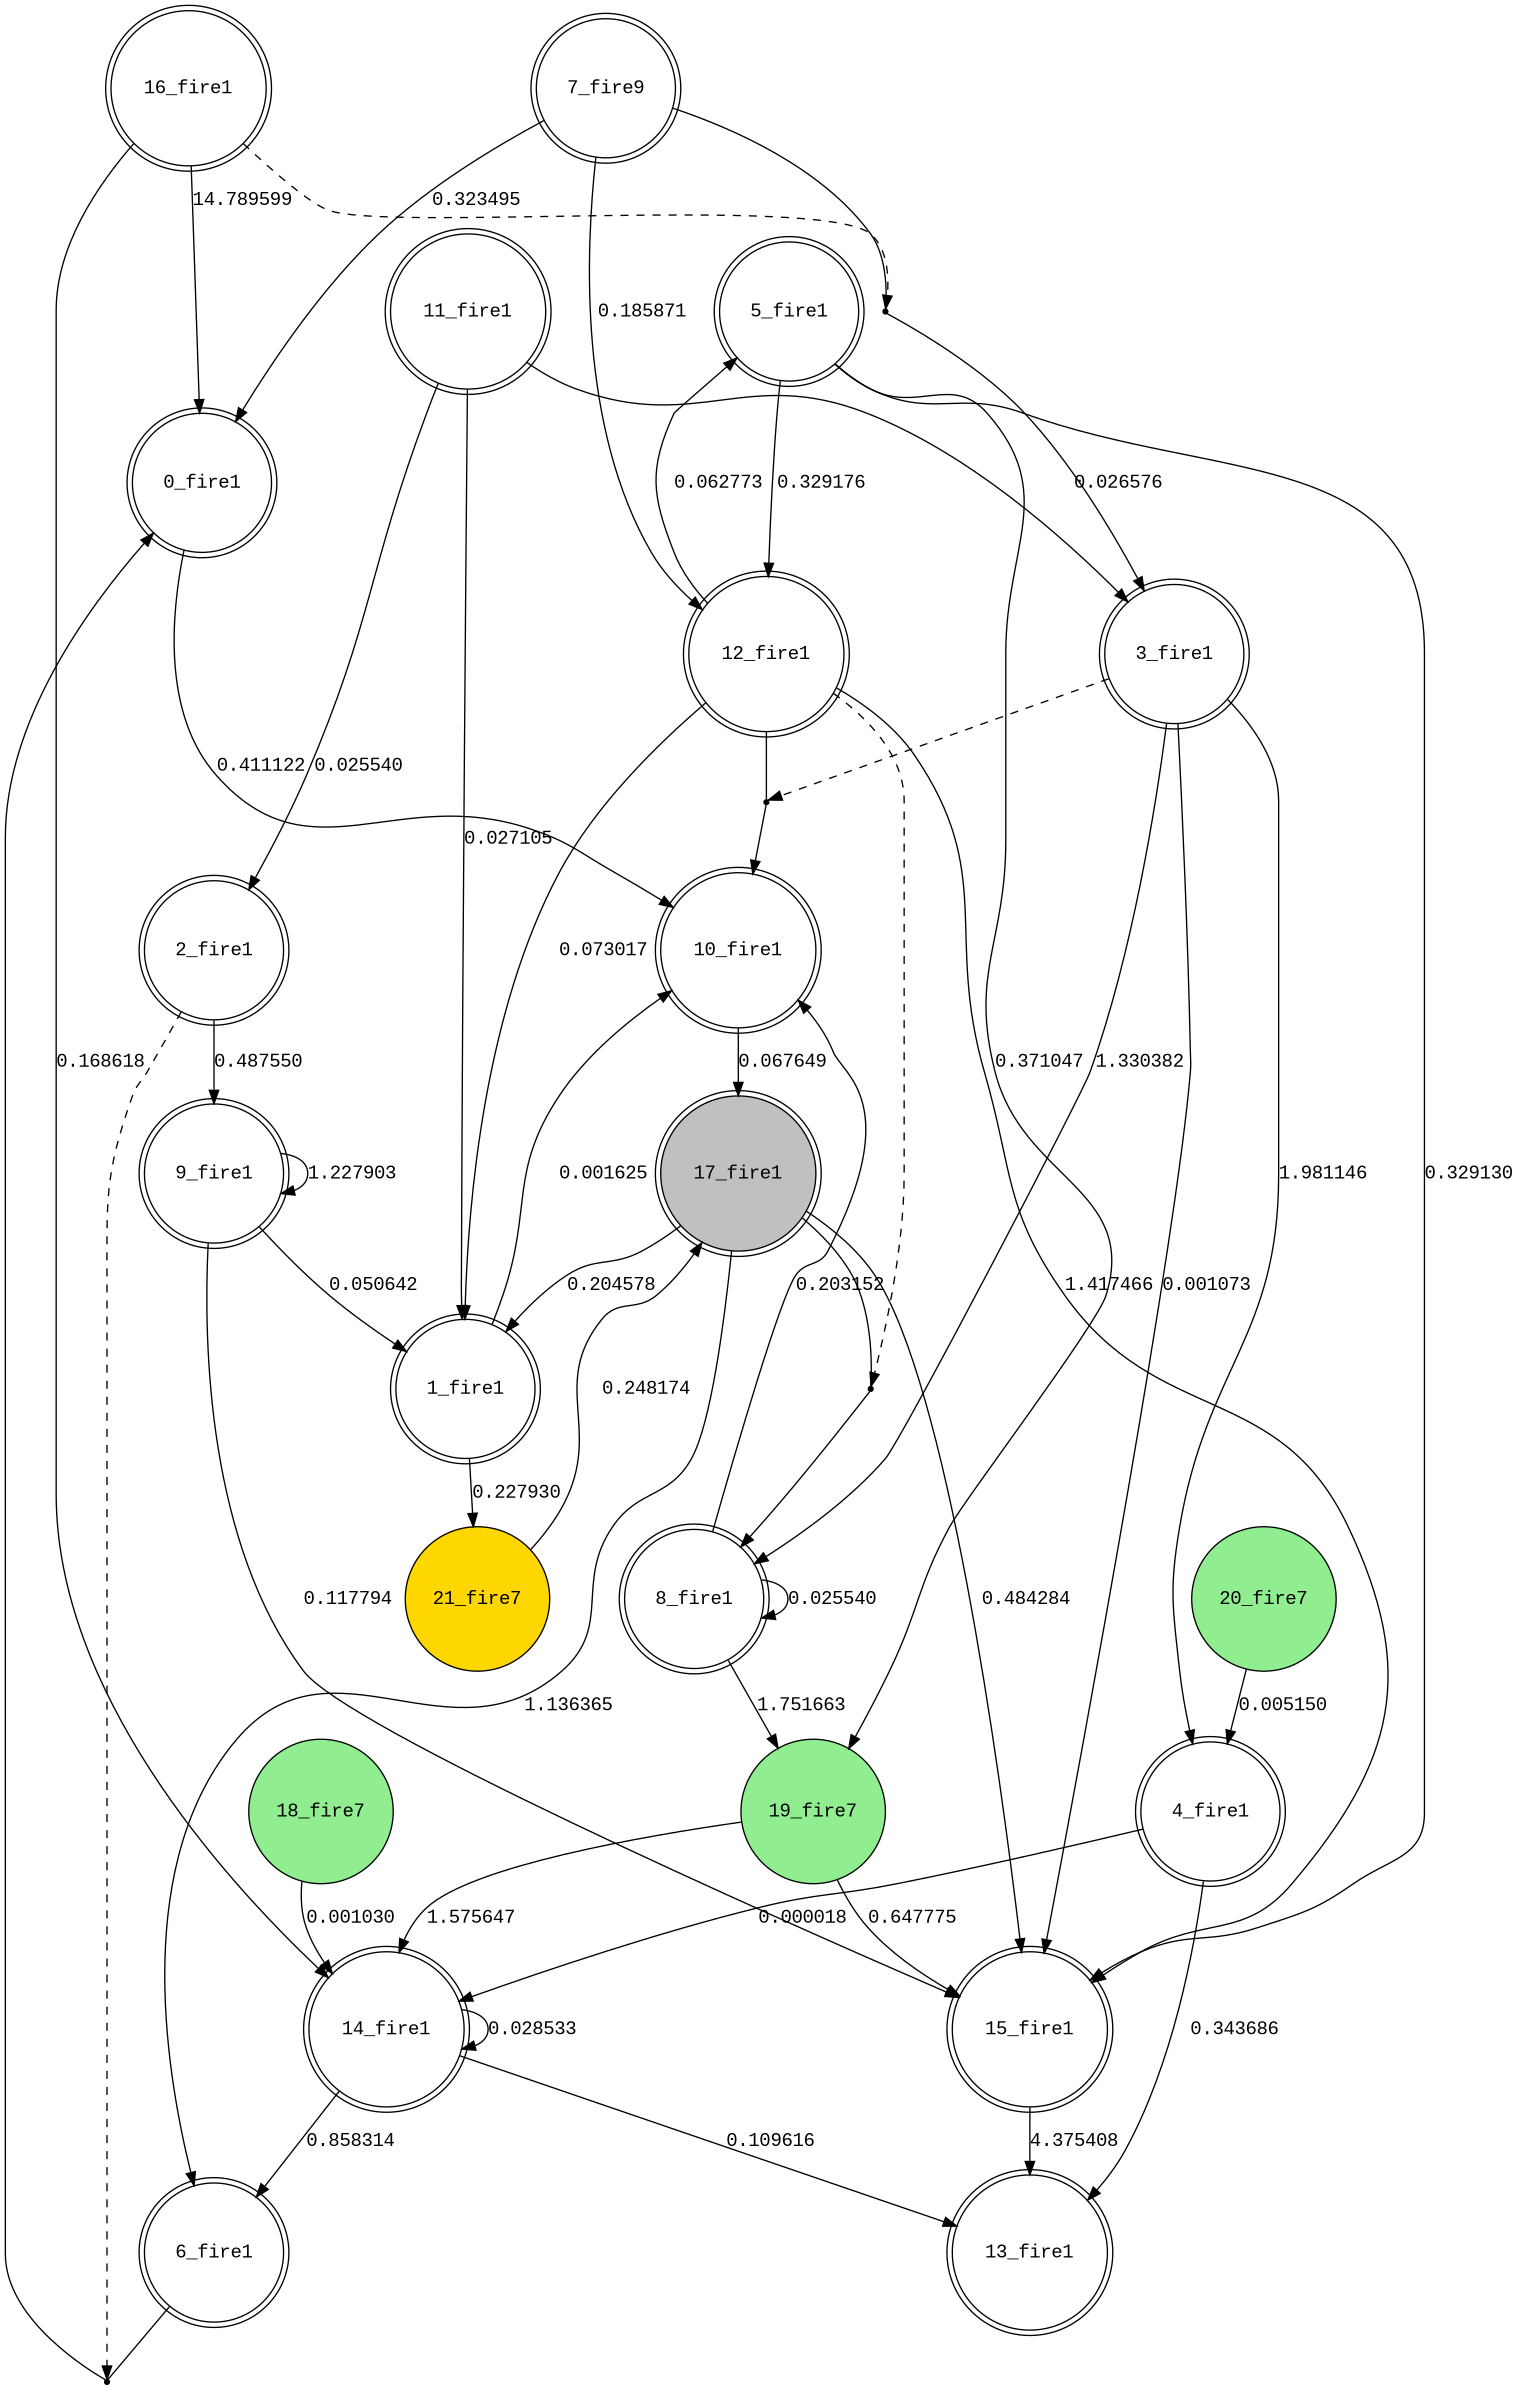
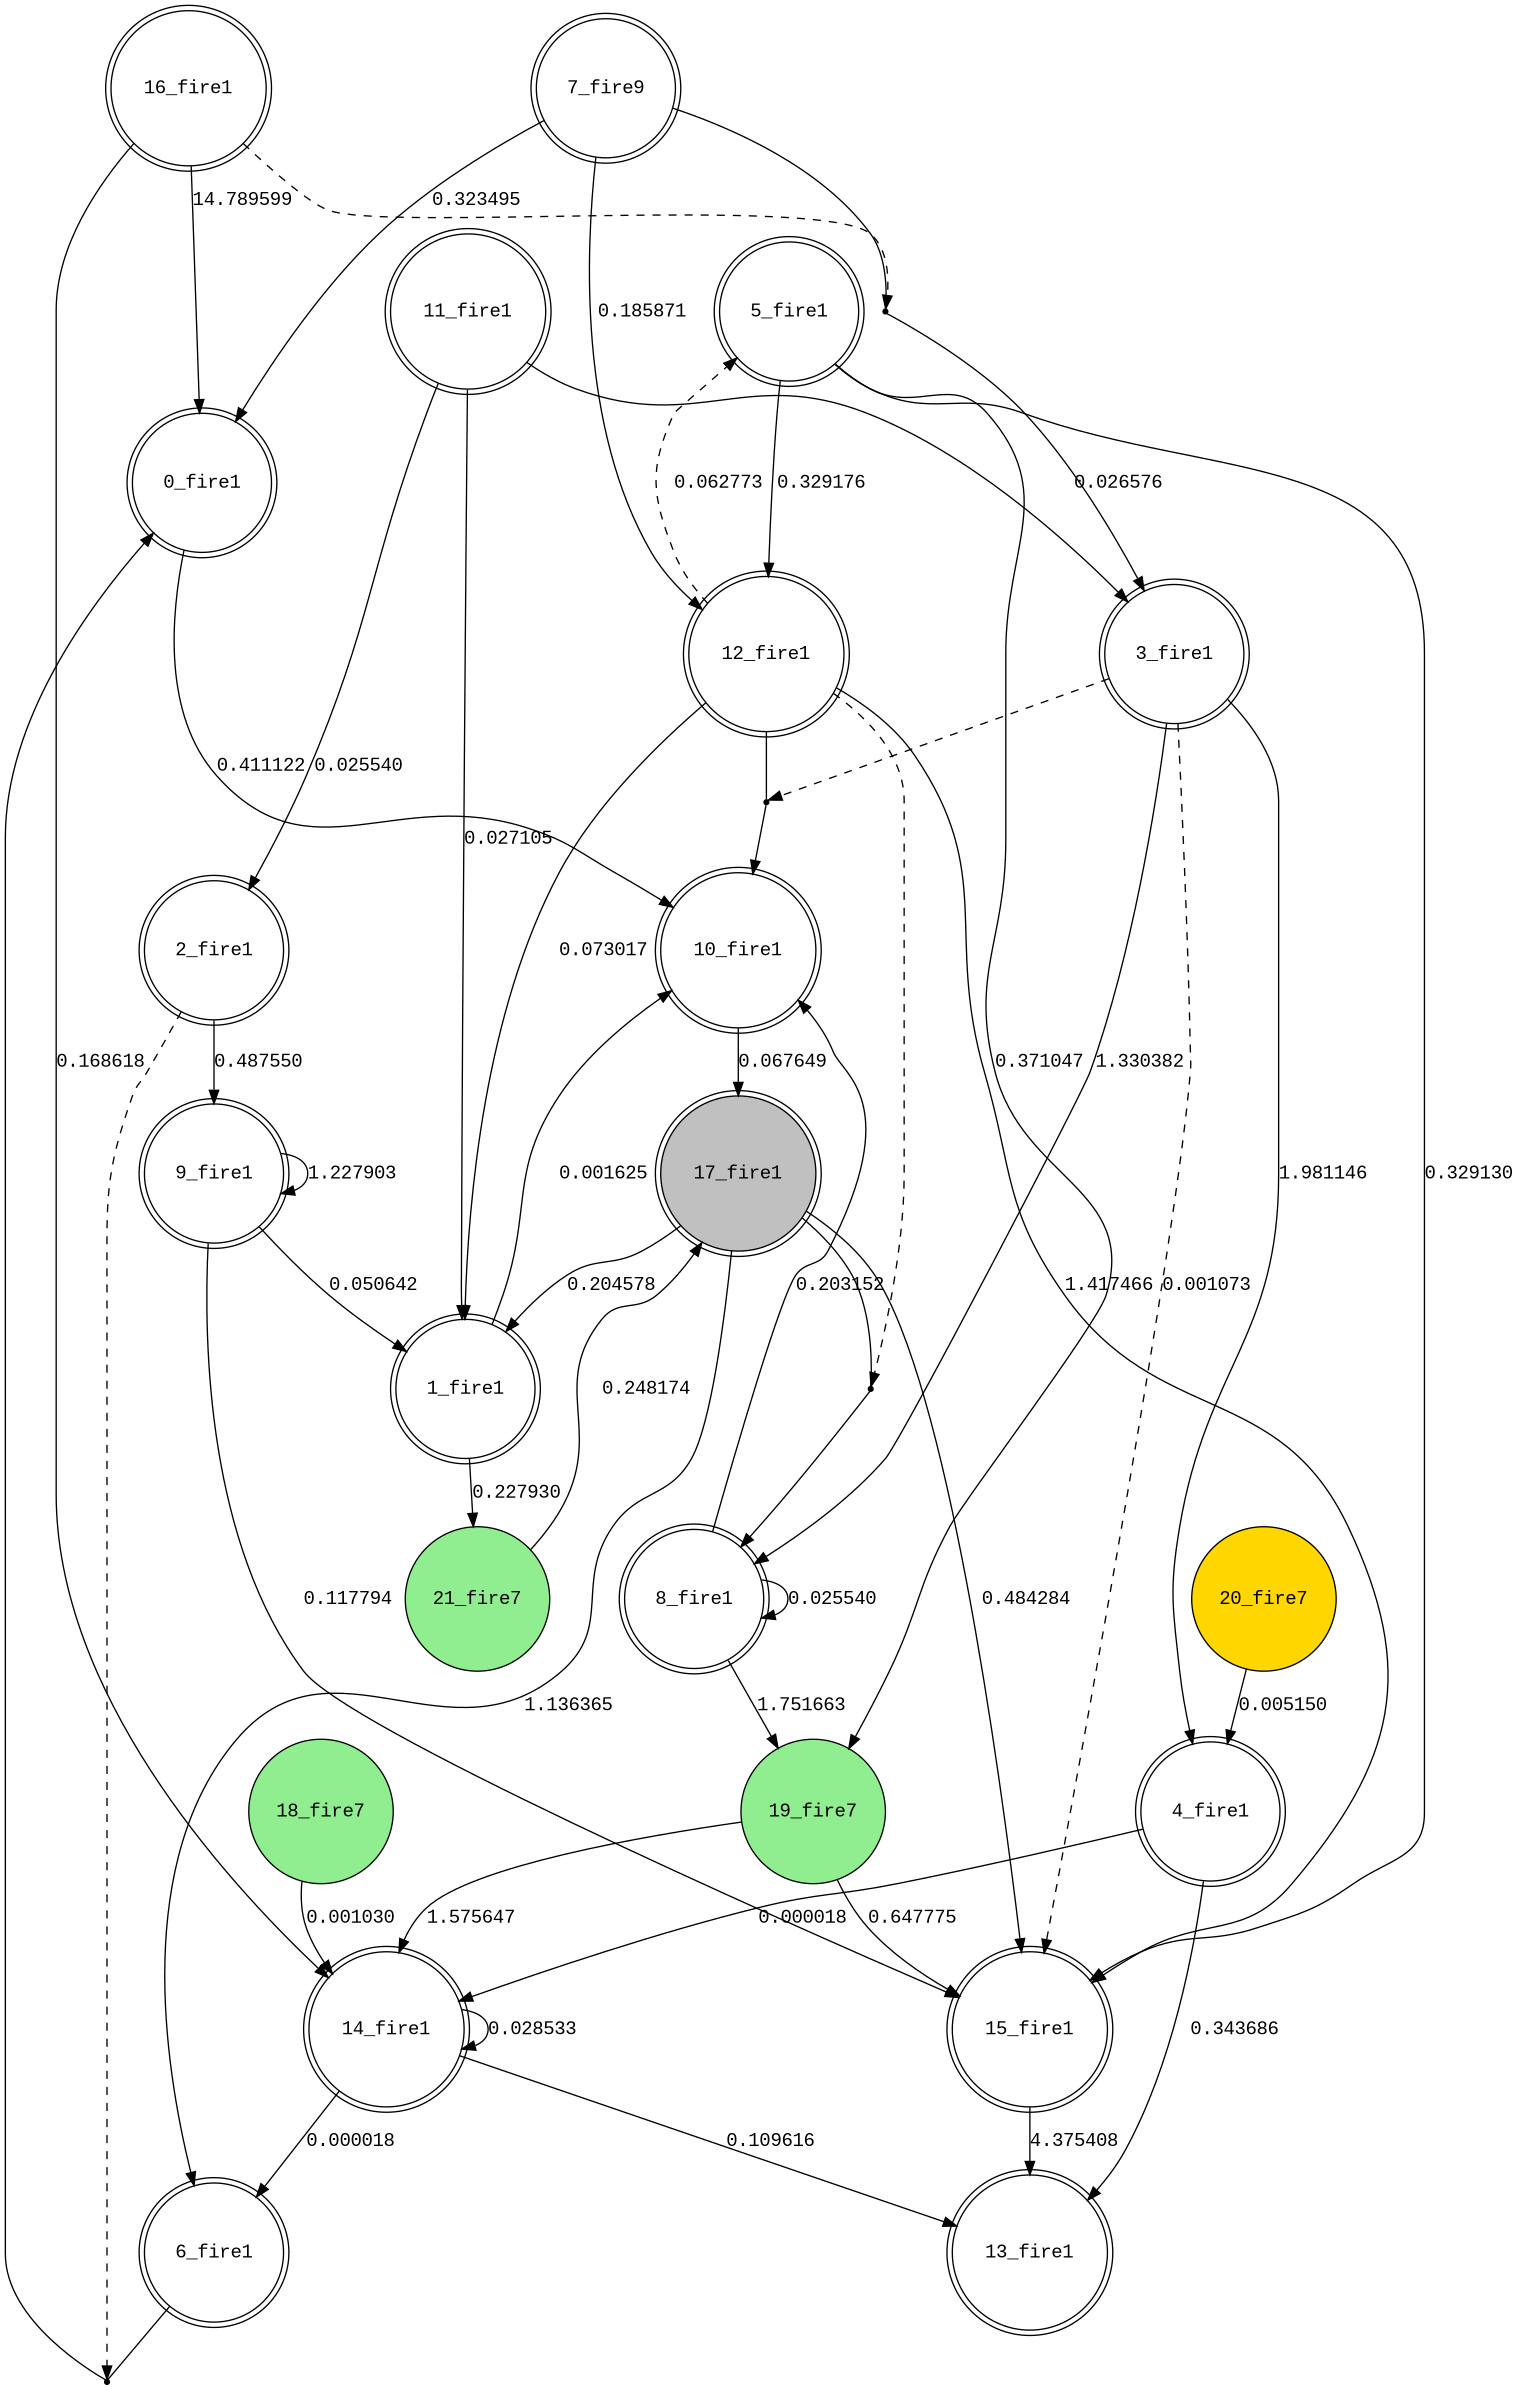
(656, 478) -> (656, 478)
(1154, 1335) -> (1154, 1335)
(477, 1599) -> (477, 1599)
(1264, 1599) -> (1264, 1599)
(351, 2141) -> (351, 2141)
